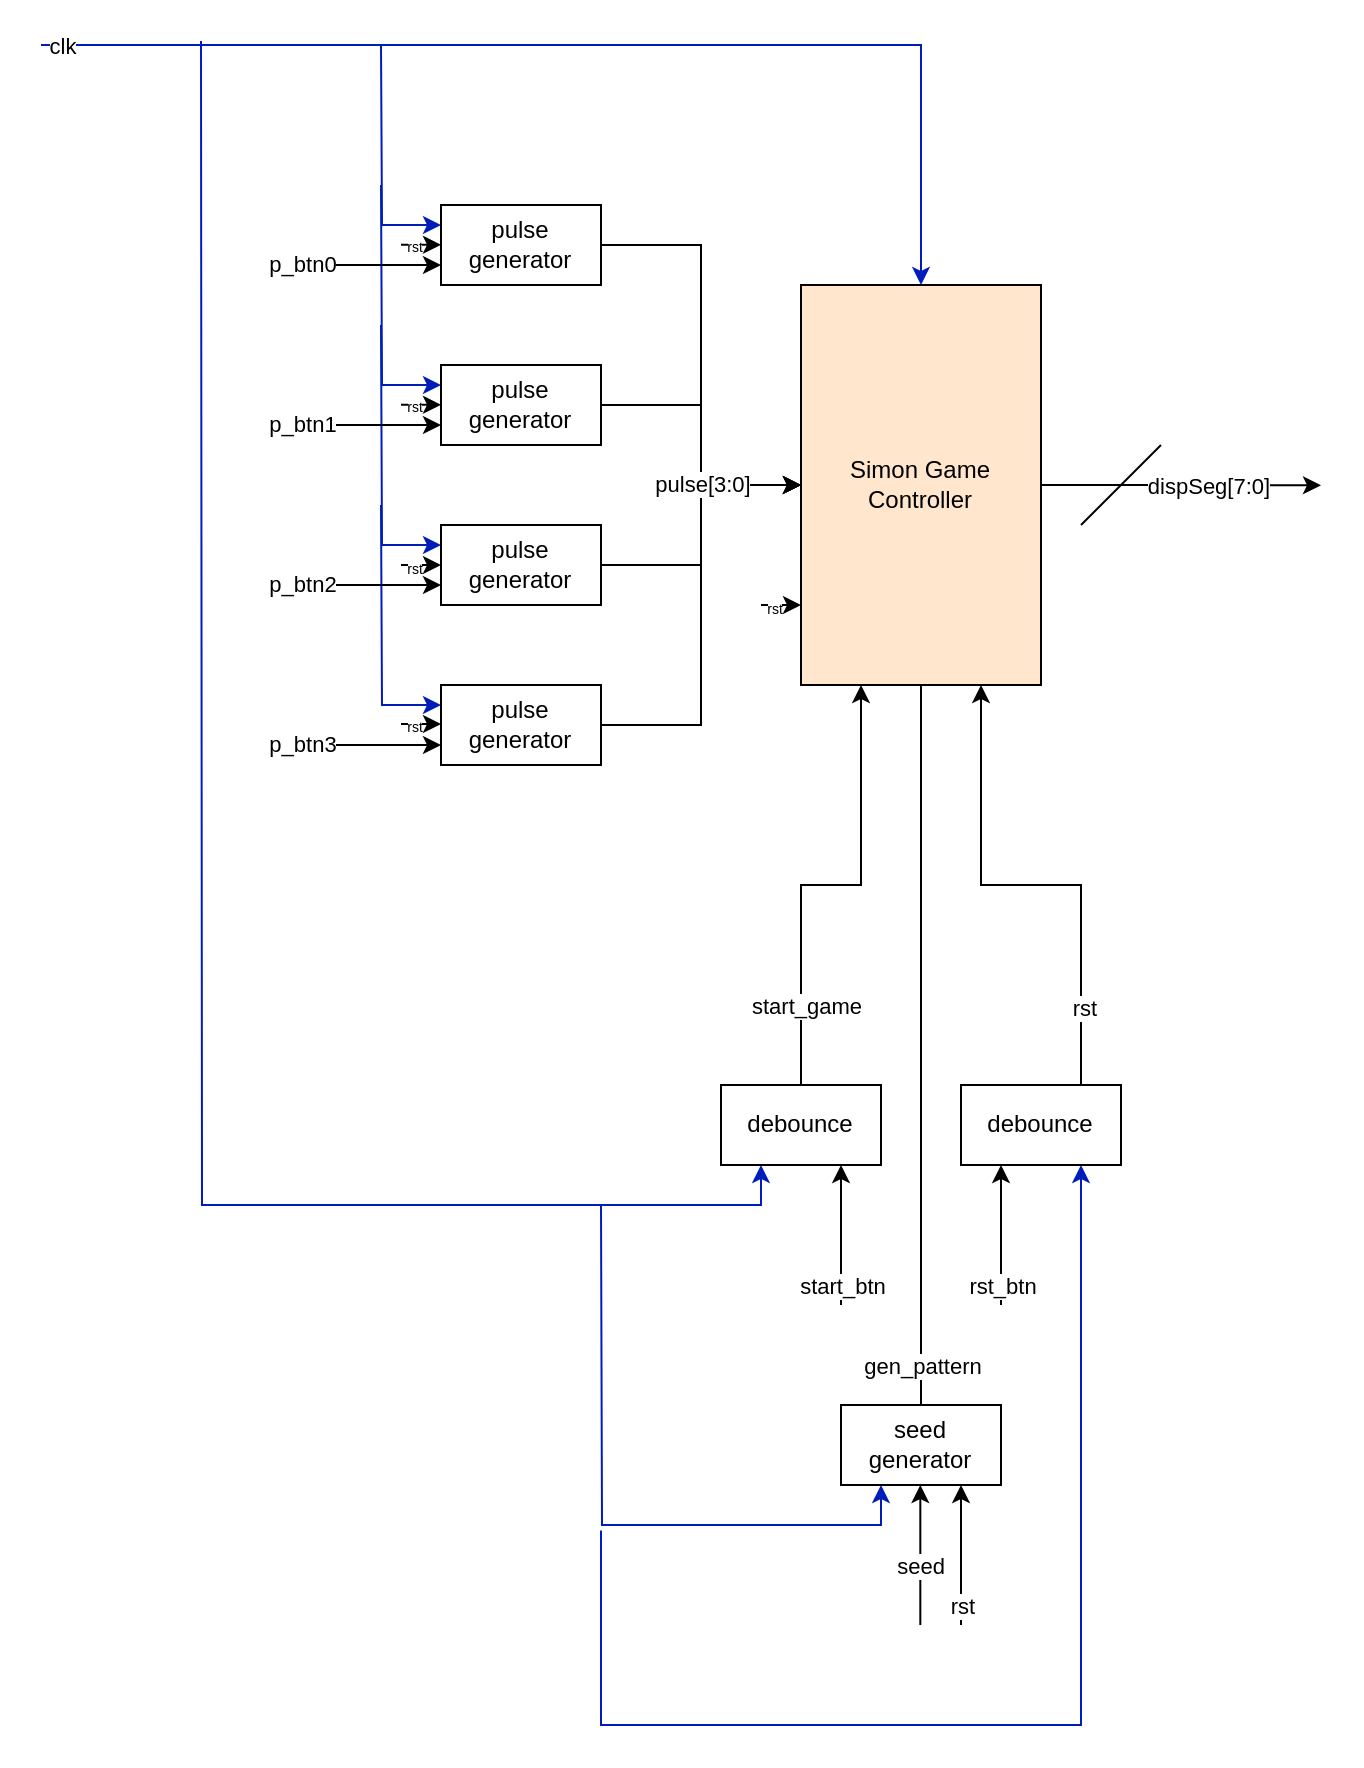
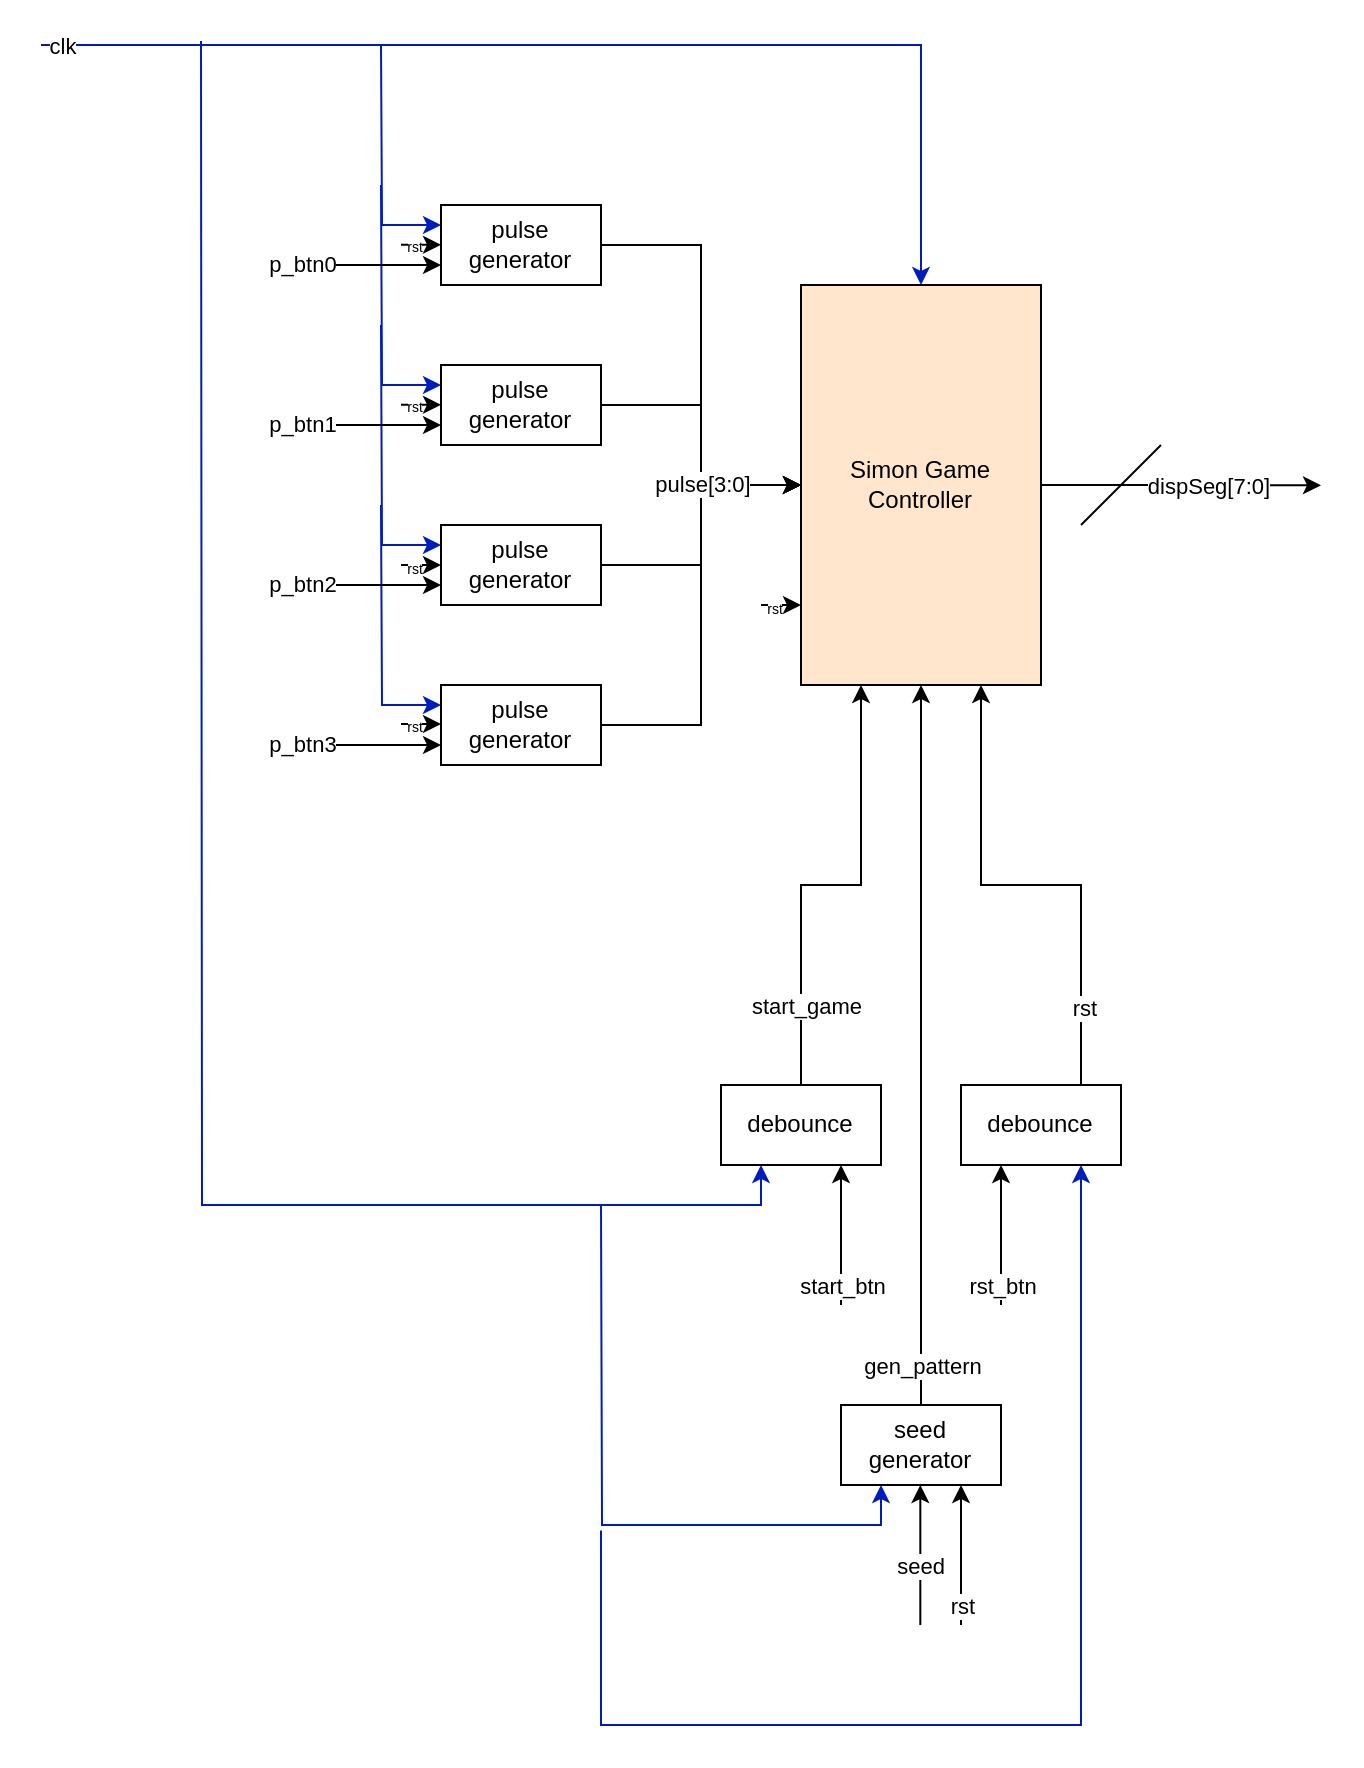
(921, 694) -> (921, 700)
